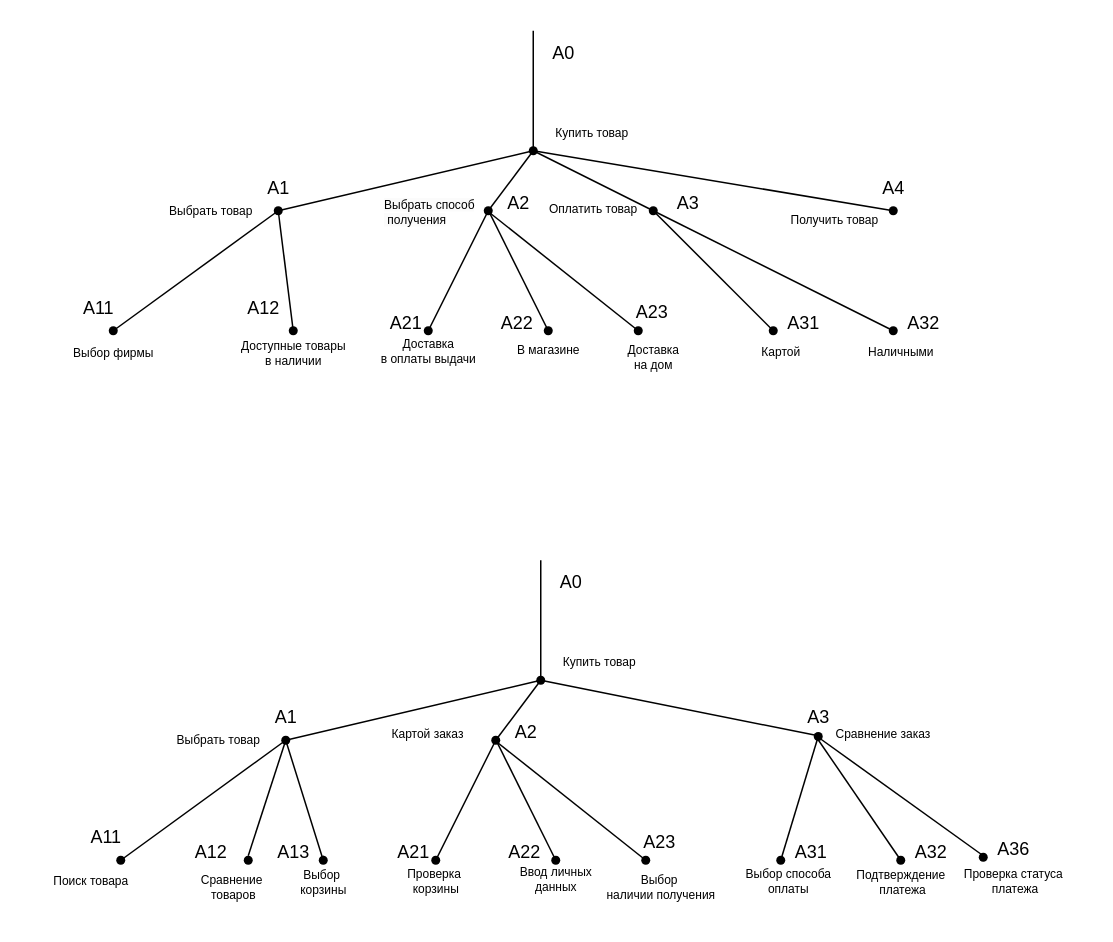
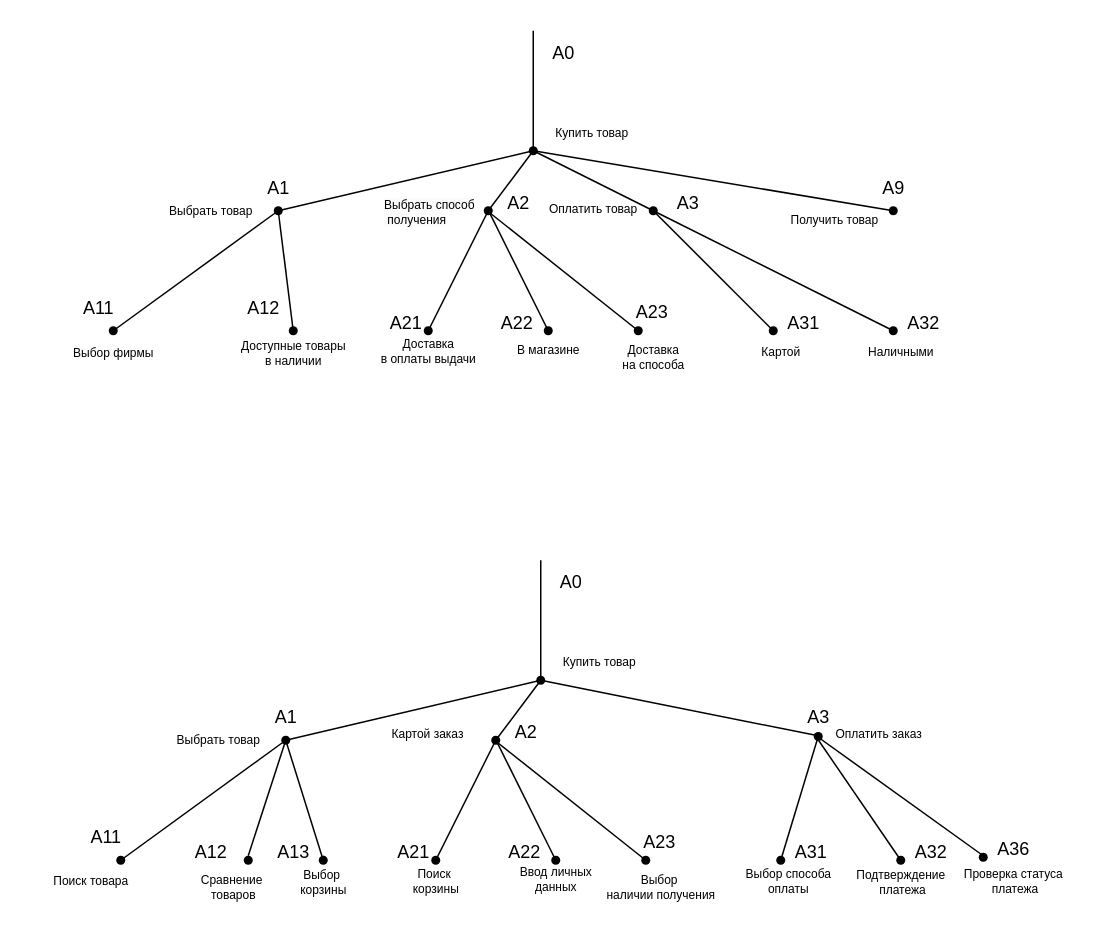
(894, 188) -> (894, 188)
(654, 358) -> (654, 358)
(887, 735) -> (883, 735)
(437, 881) -> (437, 881)
